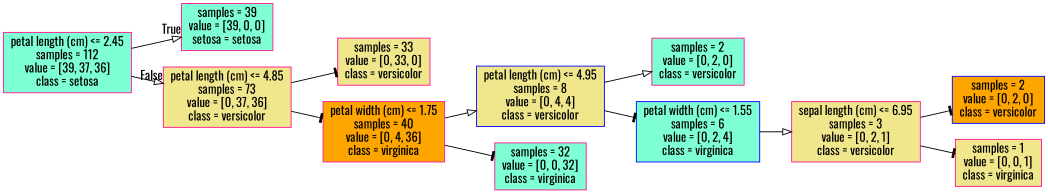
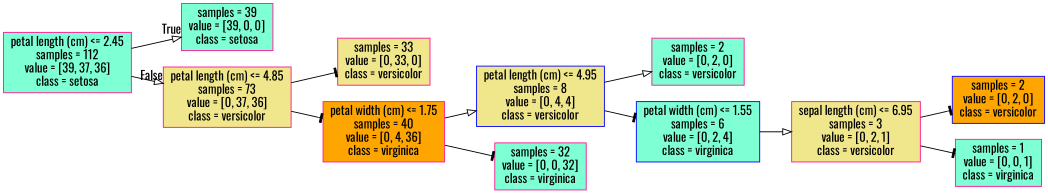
(227, 27) -> (227, 27)
(998, 163) -> (998, 163)
